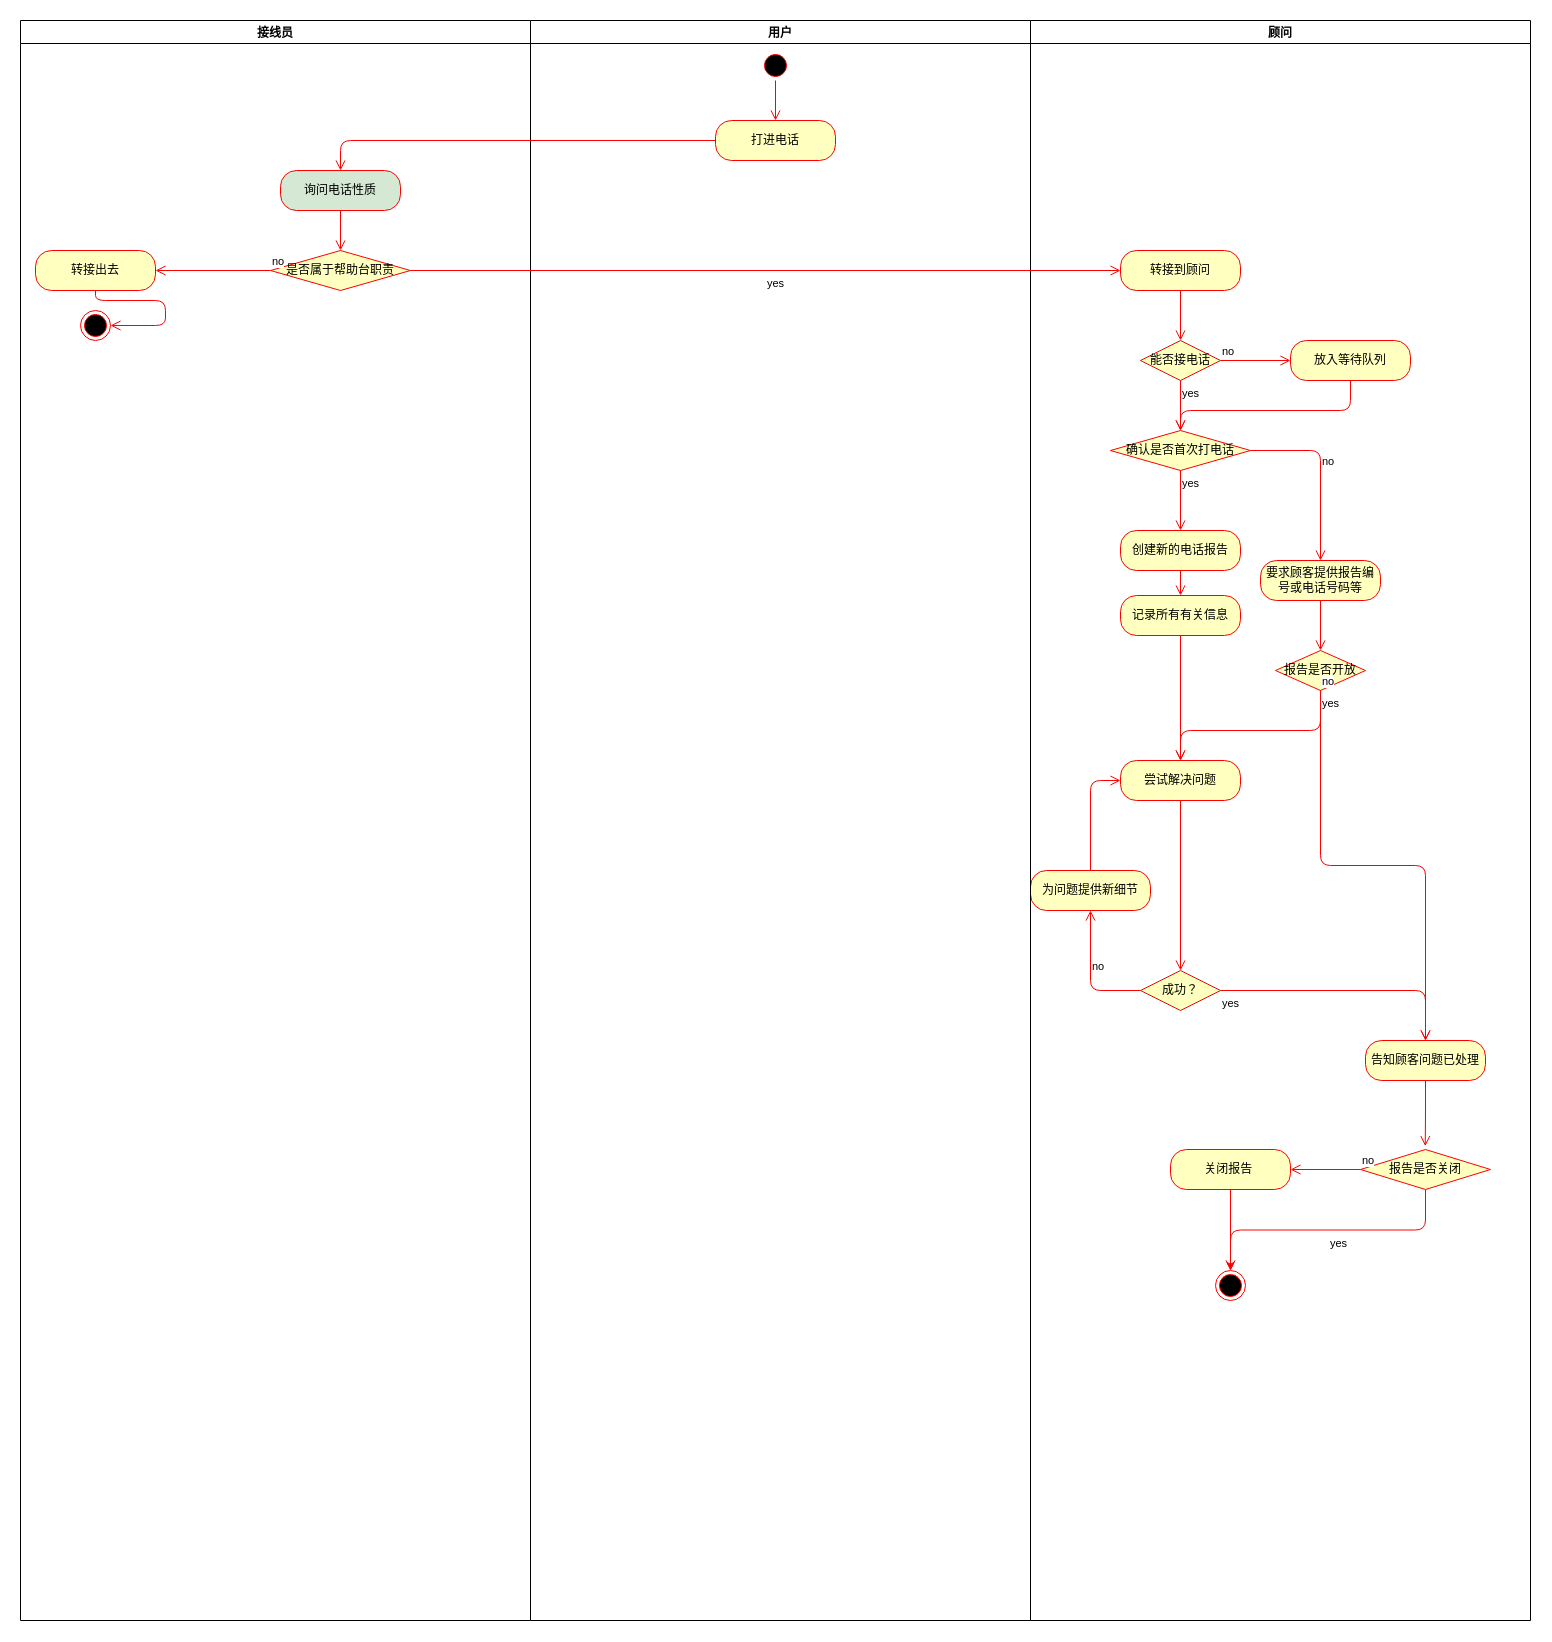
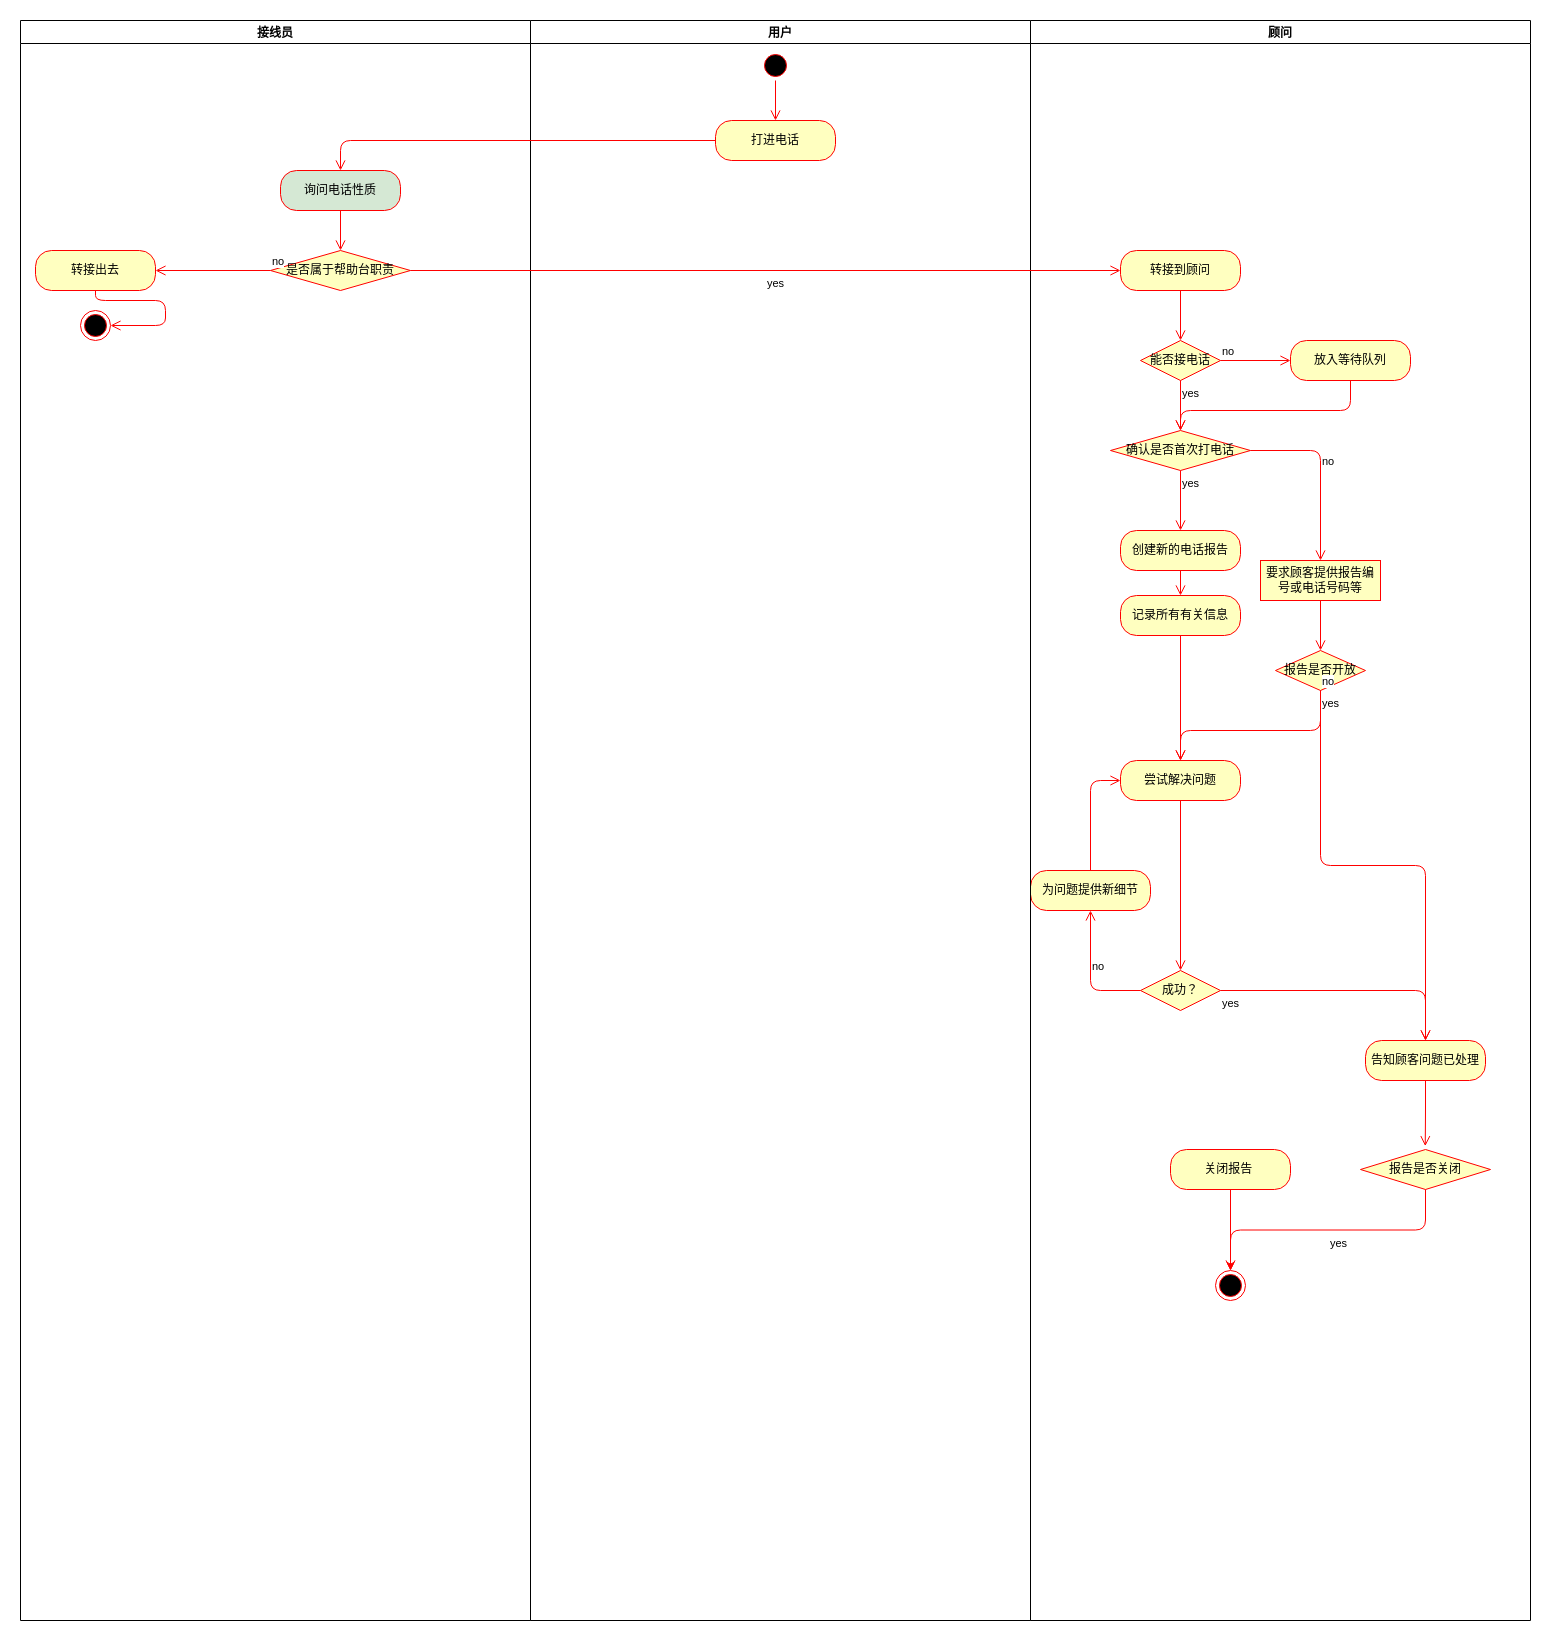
(1321, 581) -> (1321, 581)
(1327, 1170) -> none
